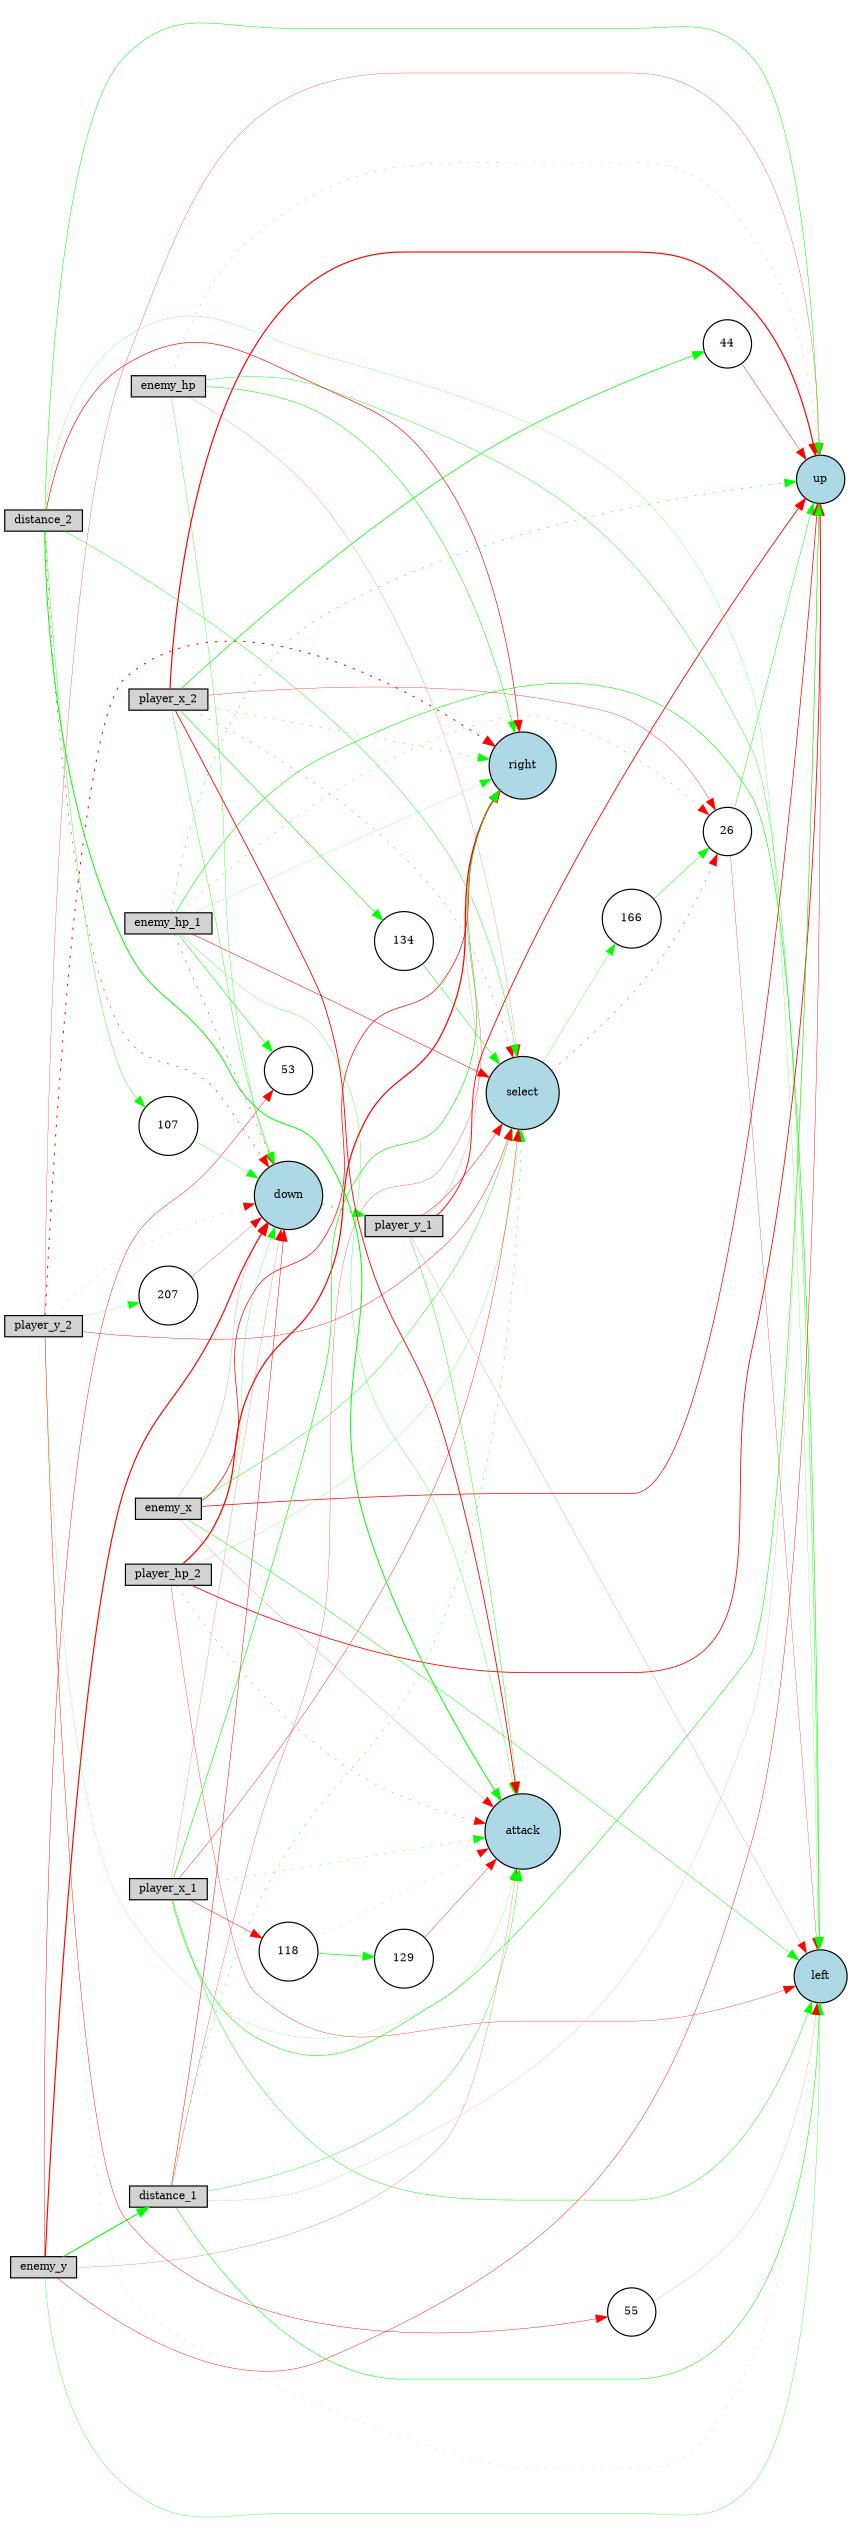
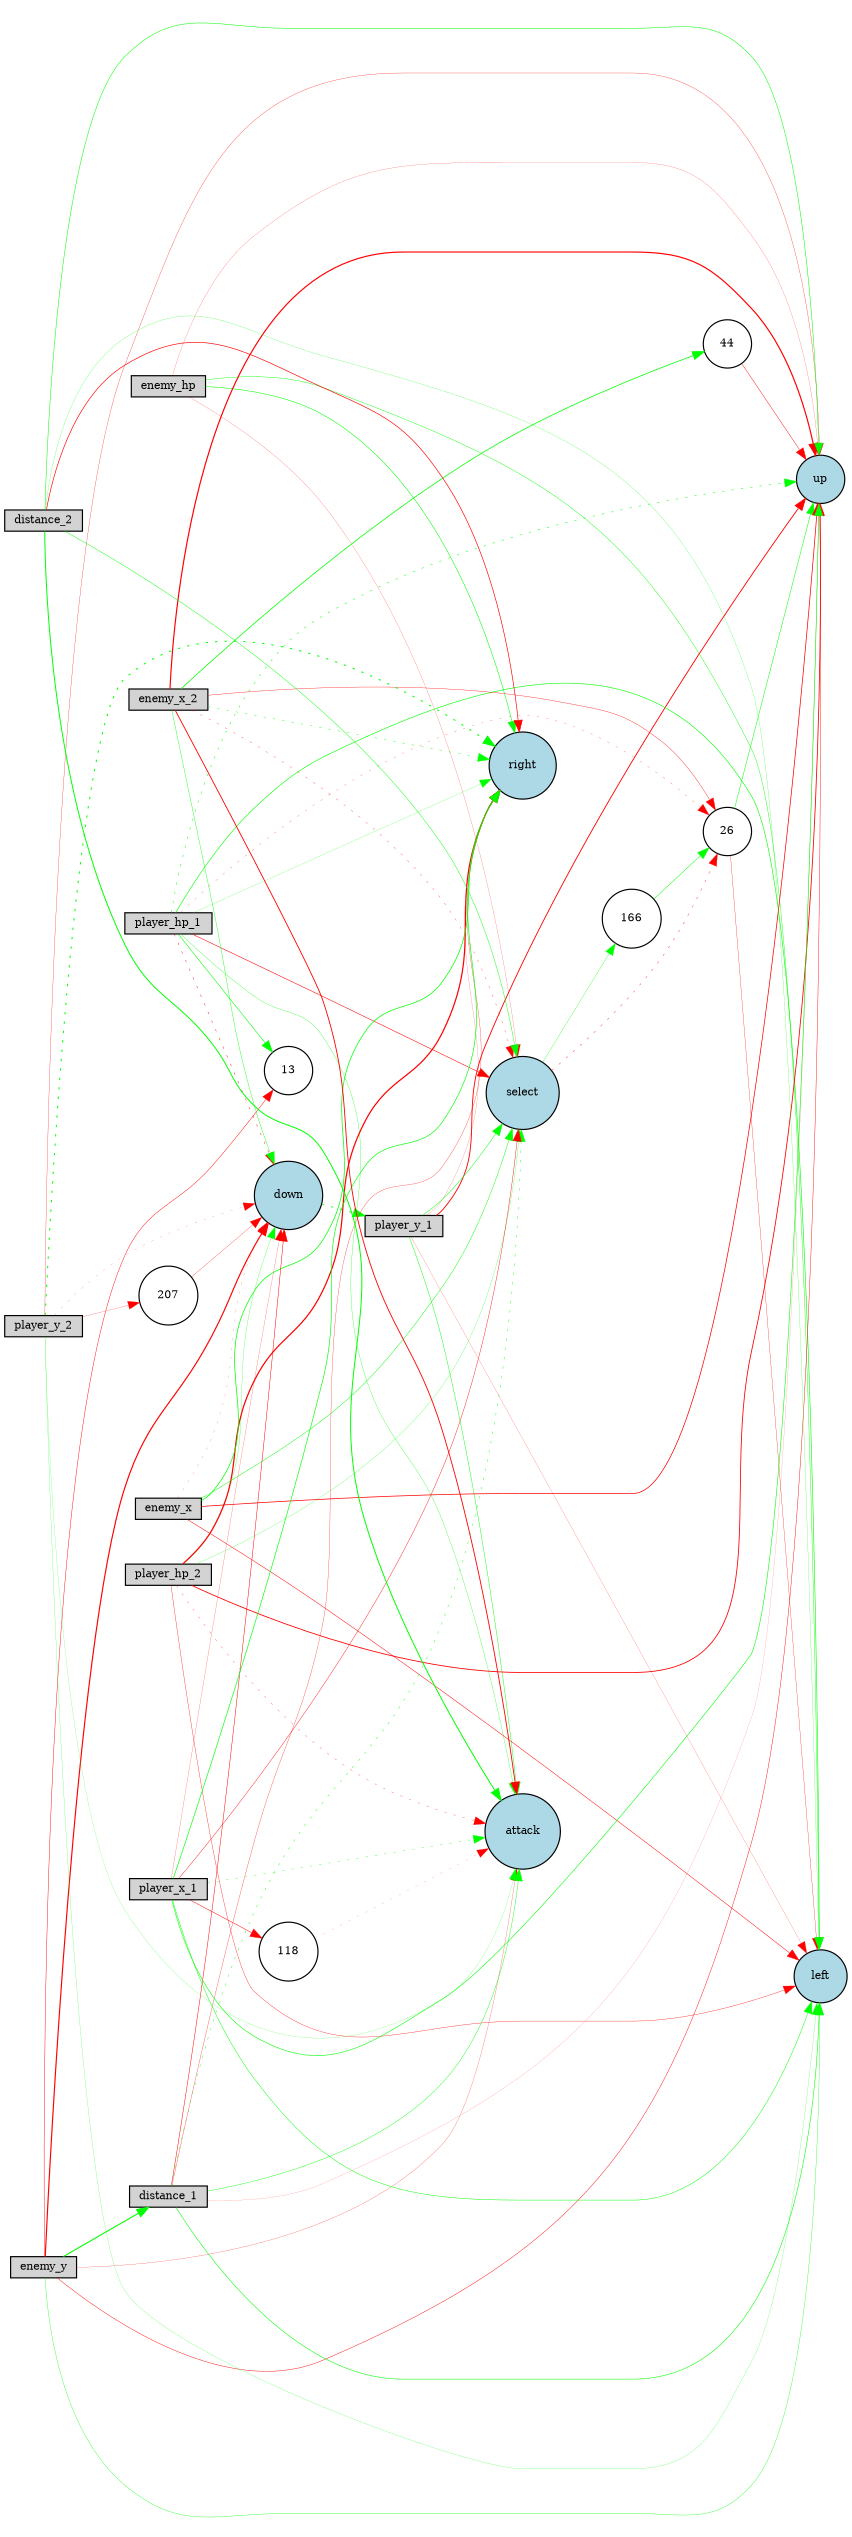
(536, 163) -> (536, 163)
(168, 700) -> (168, 700)
(221, 776) -> none
(90, 800) -> (90, 800)
(168, 923) -> (168, 923)
(404, 941) -> none
(109, 1000) -> none
(289, 1071) -> (289, 1071)
(168, 1126) -> none
(476, 1160) -> (476, 1160)
(329, 1228) -> (329, 1228)
(100, 1312) -> (100, 1312)
(312, 1327) -> none
(228, 1383) -> (228, 1383)
(345, 1676) -> none
(494, 1729) -> (494, 1729)
(404, 1959) -> none
(632, 2312) -> none
(169, 2328) -> (169, 2328)
